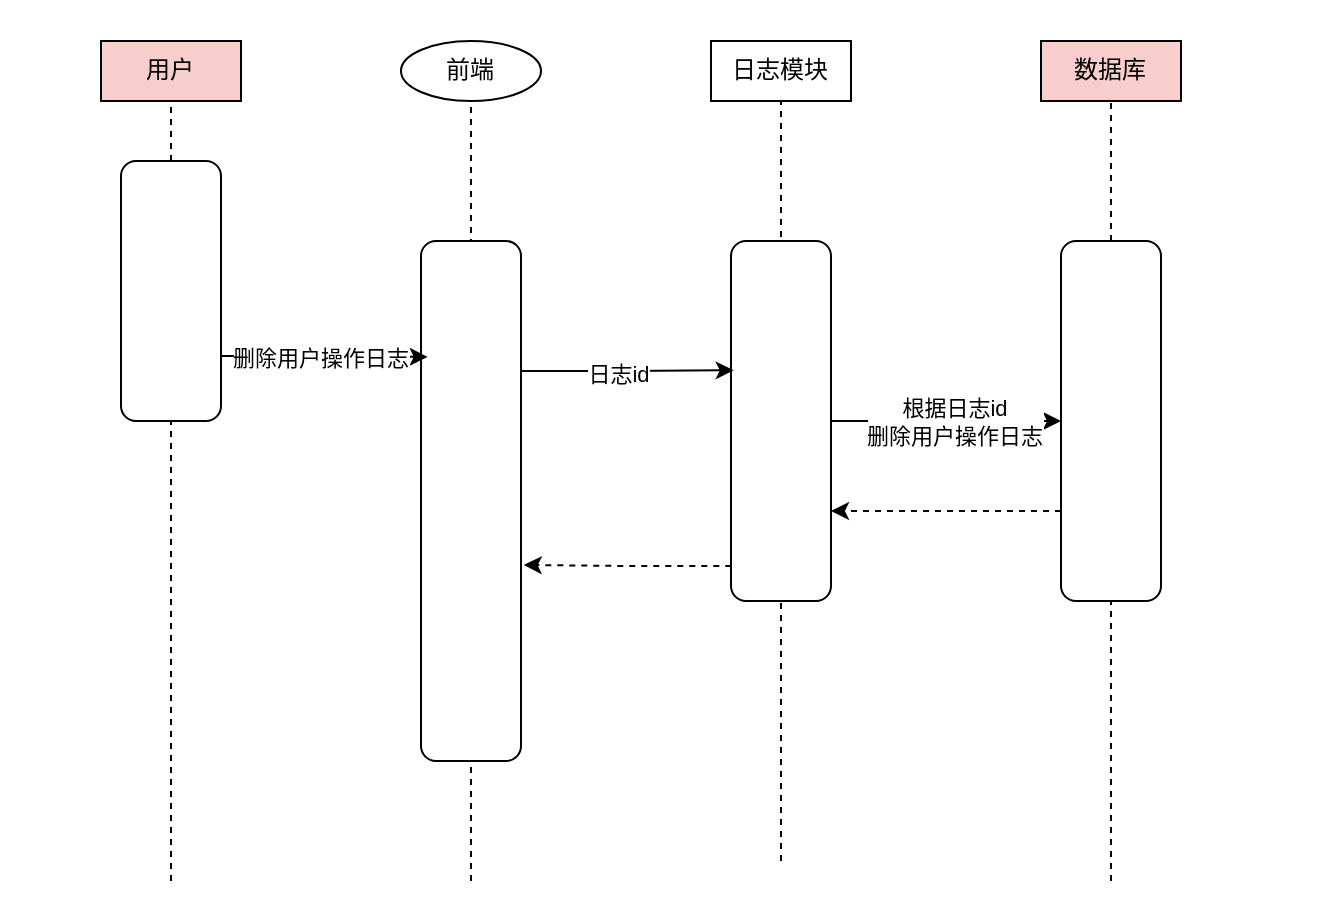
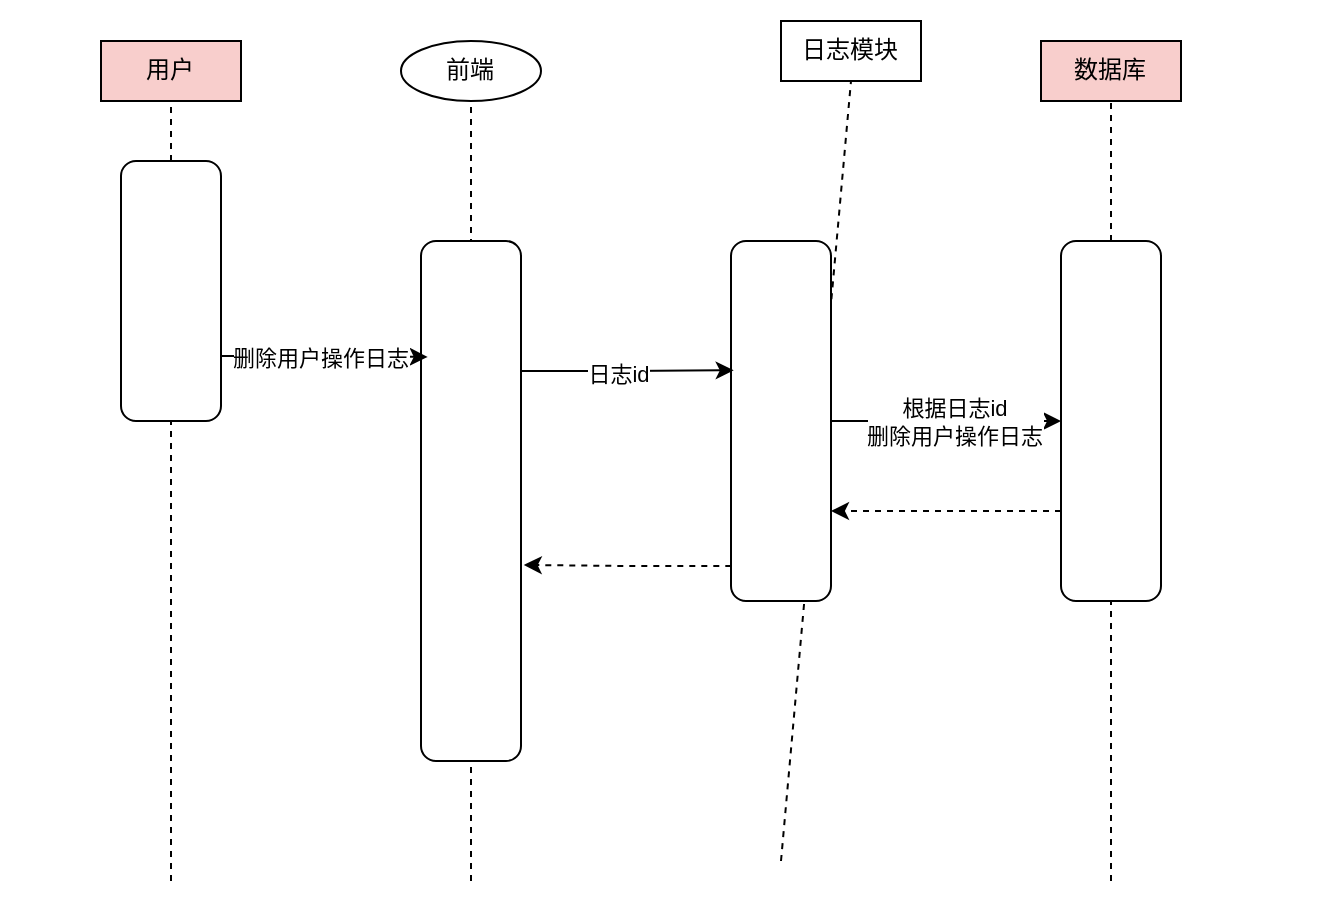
(781, 71) -> (851, 51)
